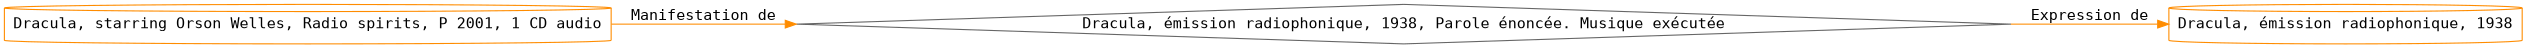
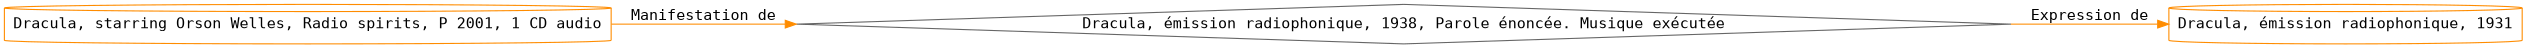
(2346, 24) -> (2346, 24)
